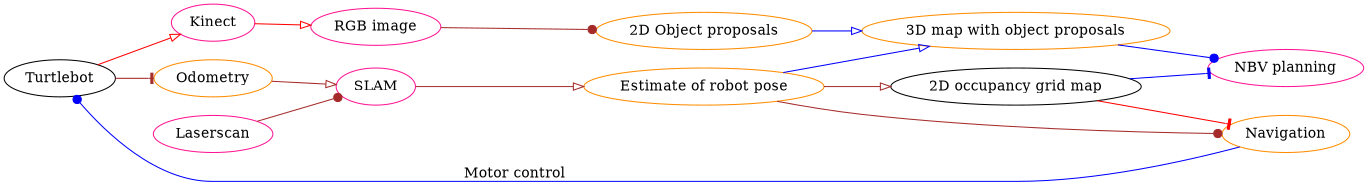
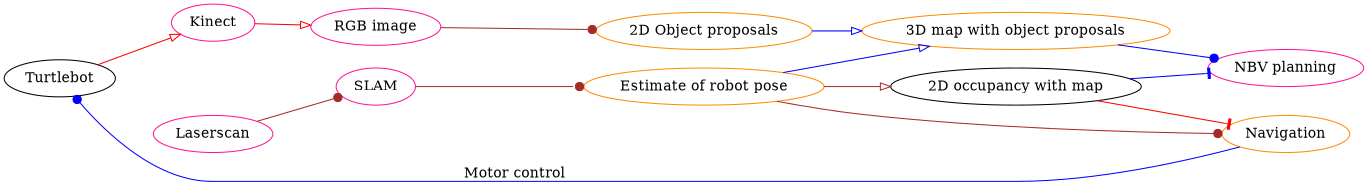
(213, 78) -> none
(494, 87) -> (494, 87)
(1016, 87) -> (1016, 87)
